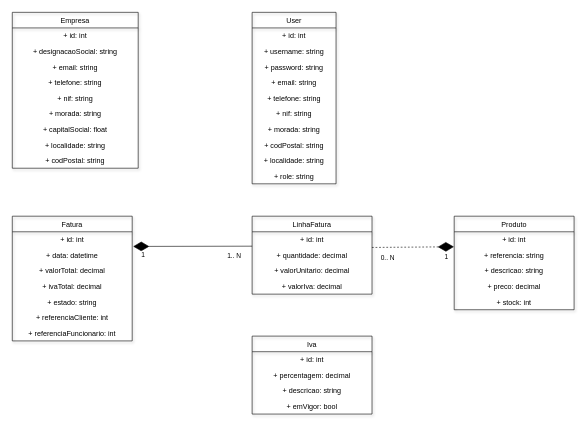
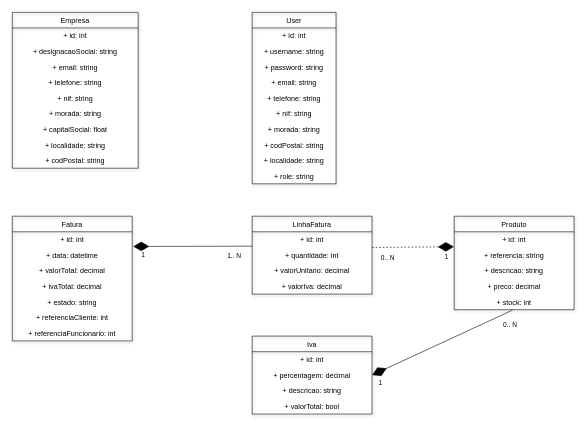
(312, 256) -> (312, 256)
none -> (449, 340)
(312, 407) -> (312, 407)
